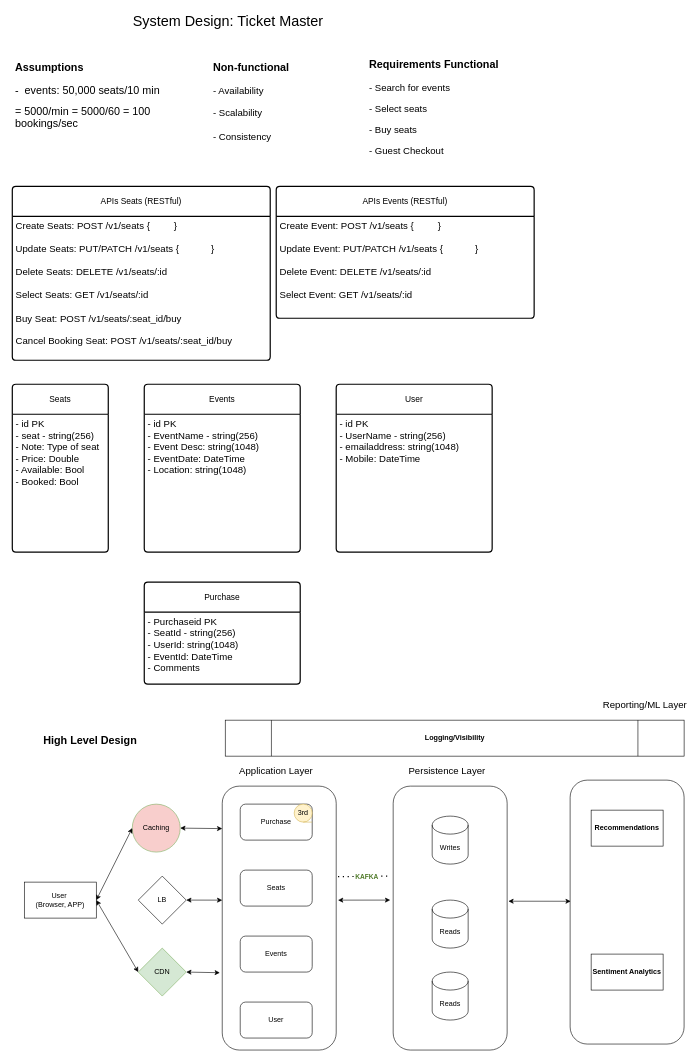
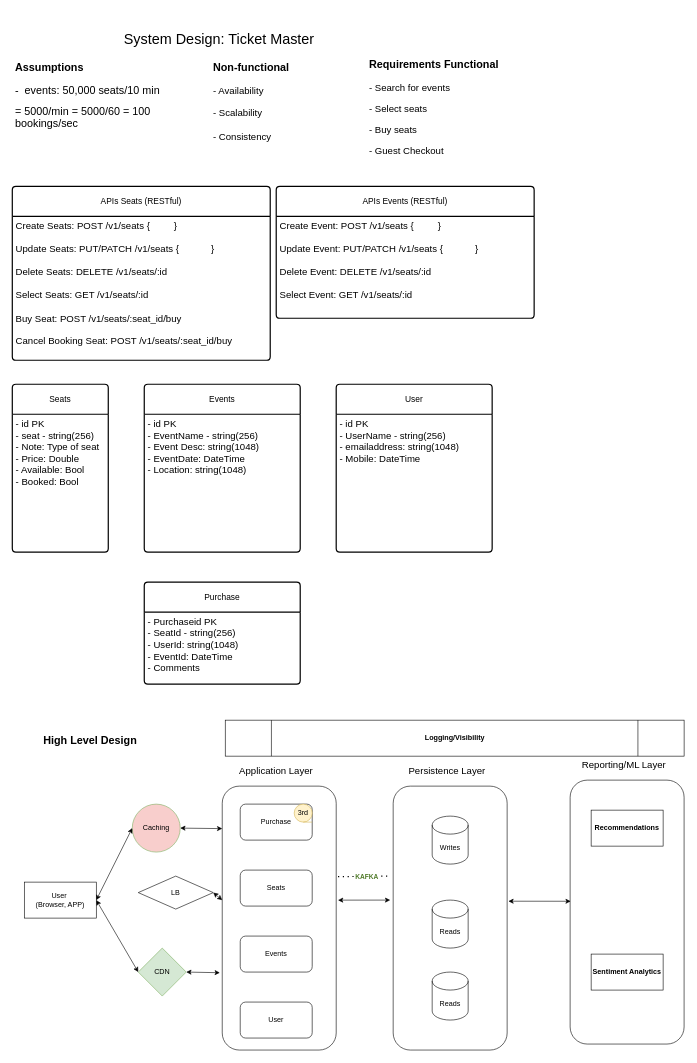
(228, 21) -> (219, 39)
(645, 705) -> (624, 765)
(162, 900) -> (176, 893)
